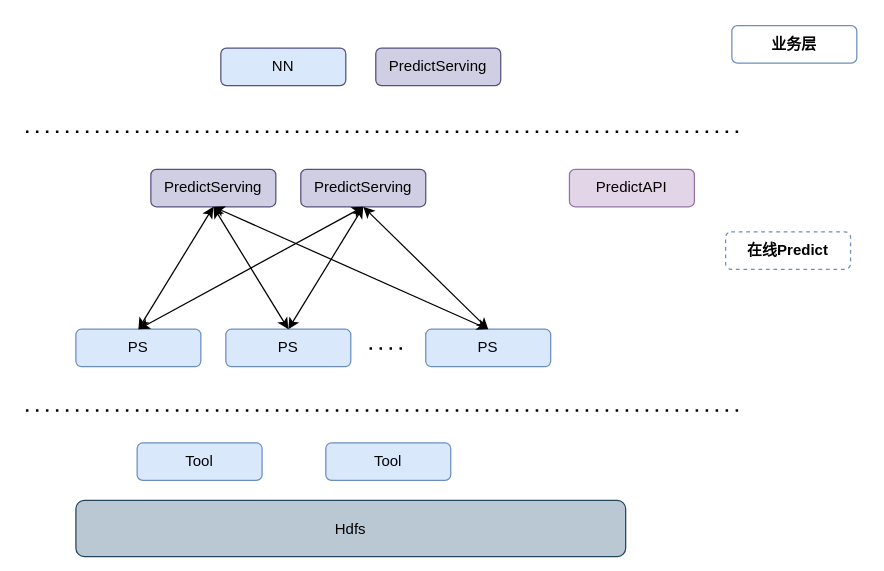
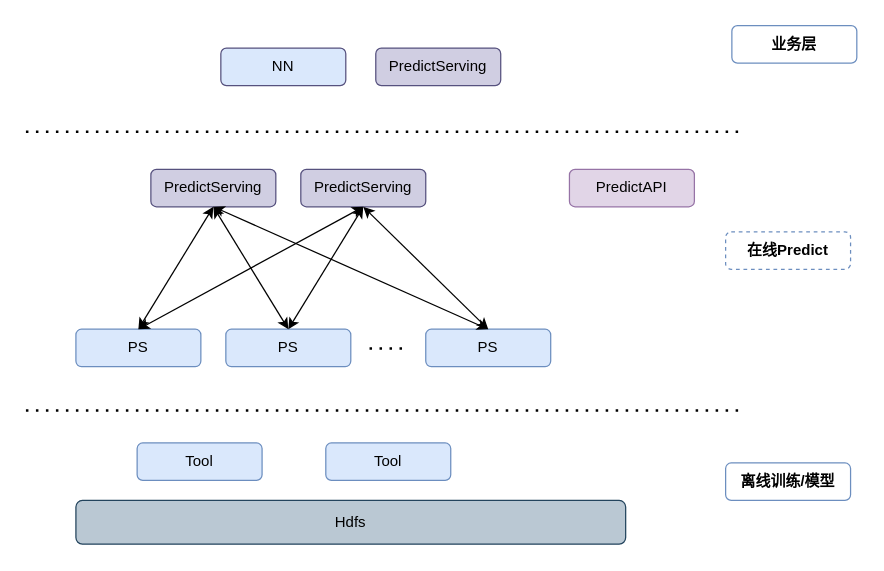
none -> (788, 482)
(351, 529) -> (351, 523)
